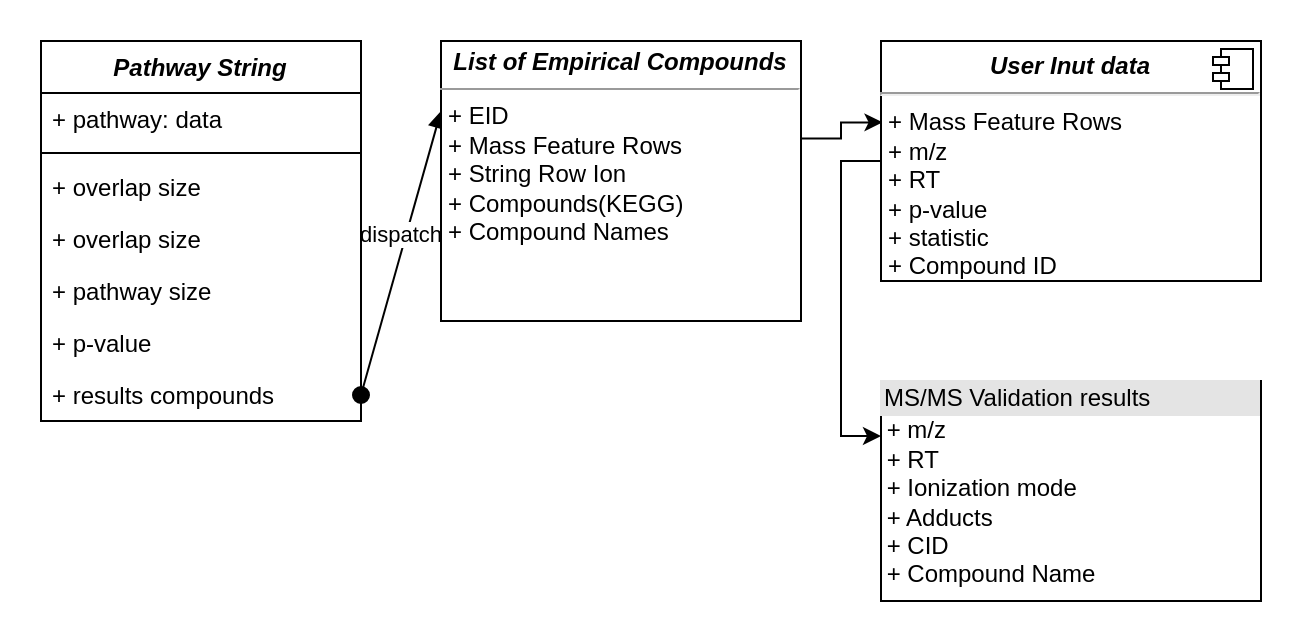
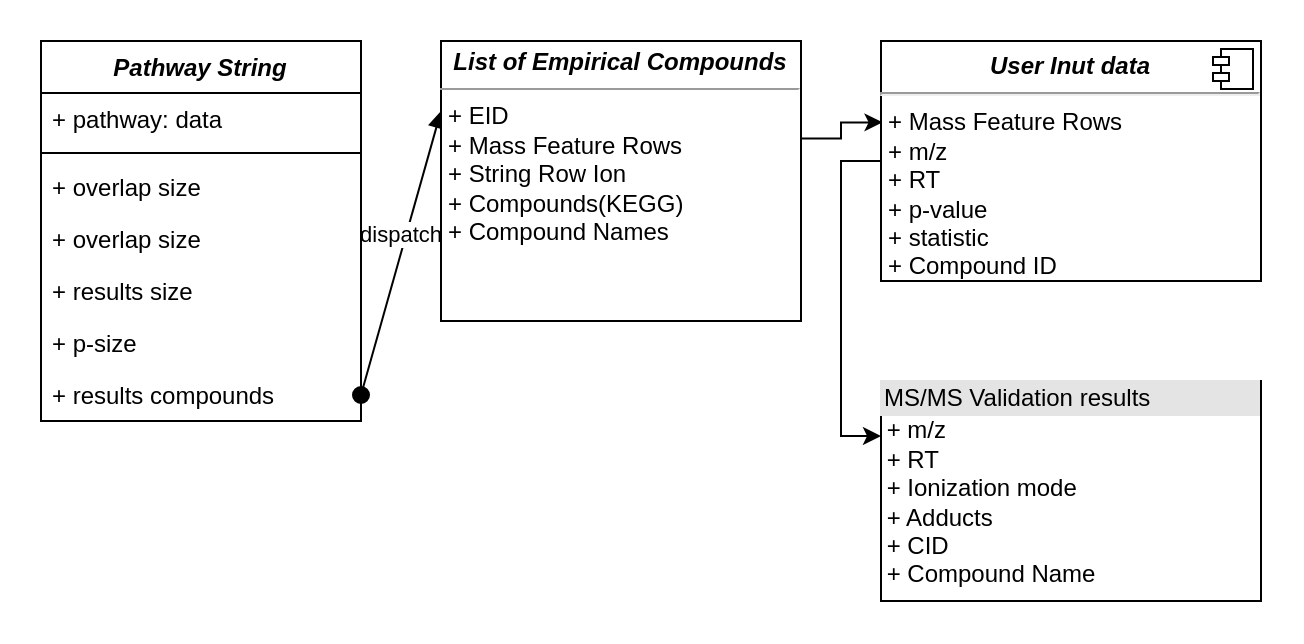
(137, 292) -> (134, 292)
(106, 344) -> (100, 344)
